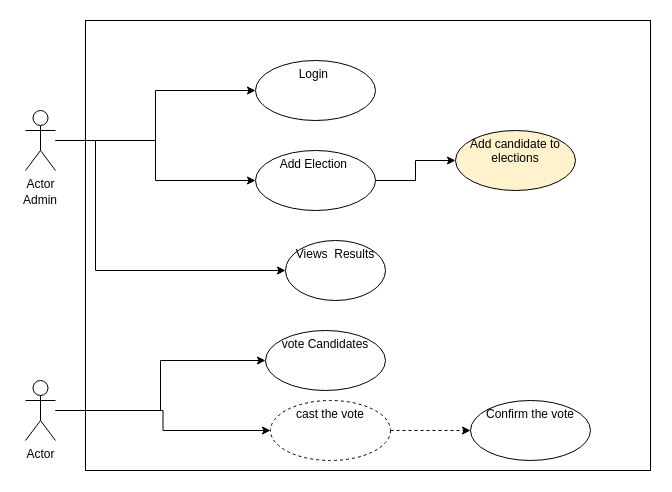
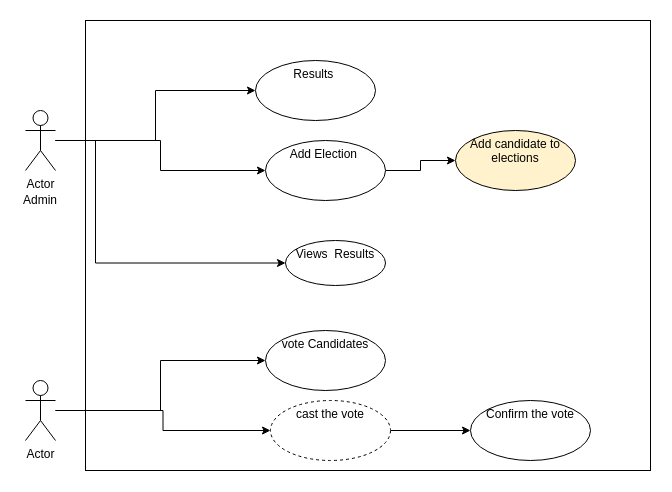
(316, 75) -> (316, 75)
(316, 181) -> (326, 171)
(336, 271) -> (336, 263)
(428, 431) -> (428, 431)
